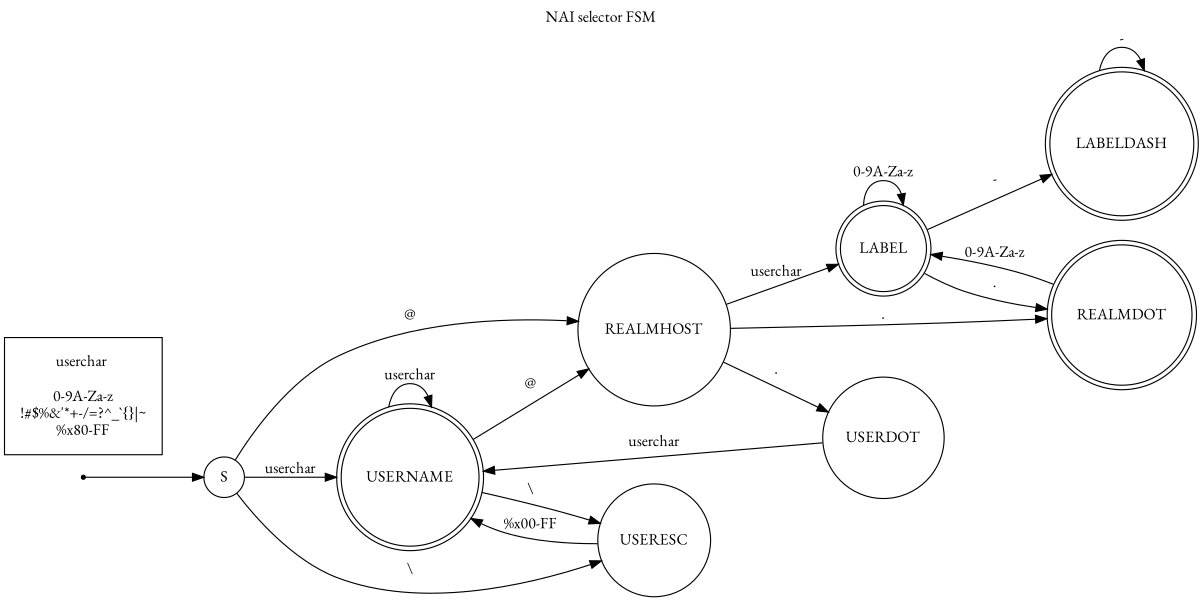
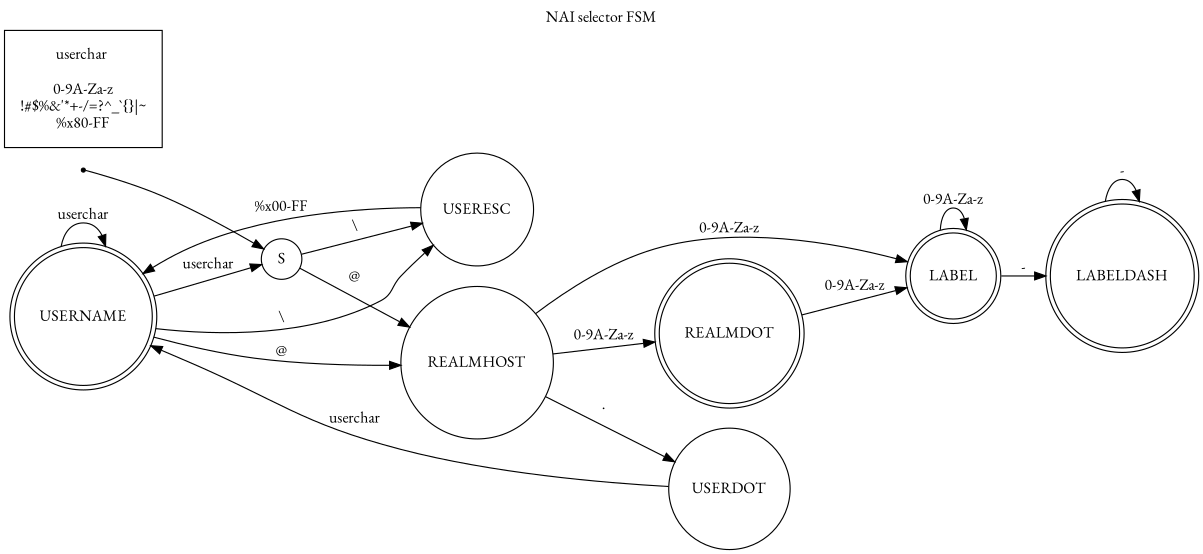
(777, 272) -> (729, 228)
(978, 296) -> none
(883, 314) -> (604, 335)
(285, 477) -> (202, 282)
